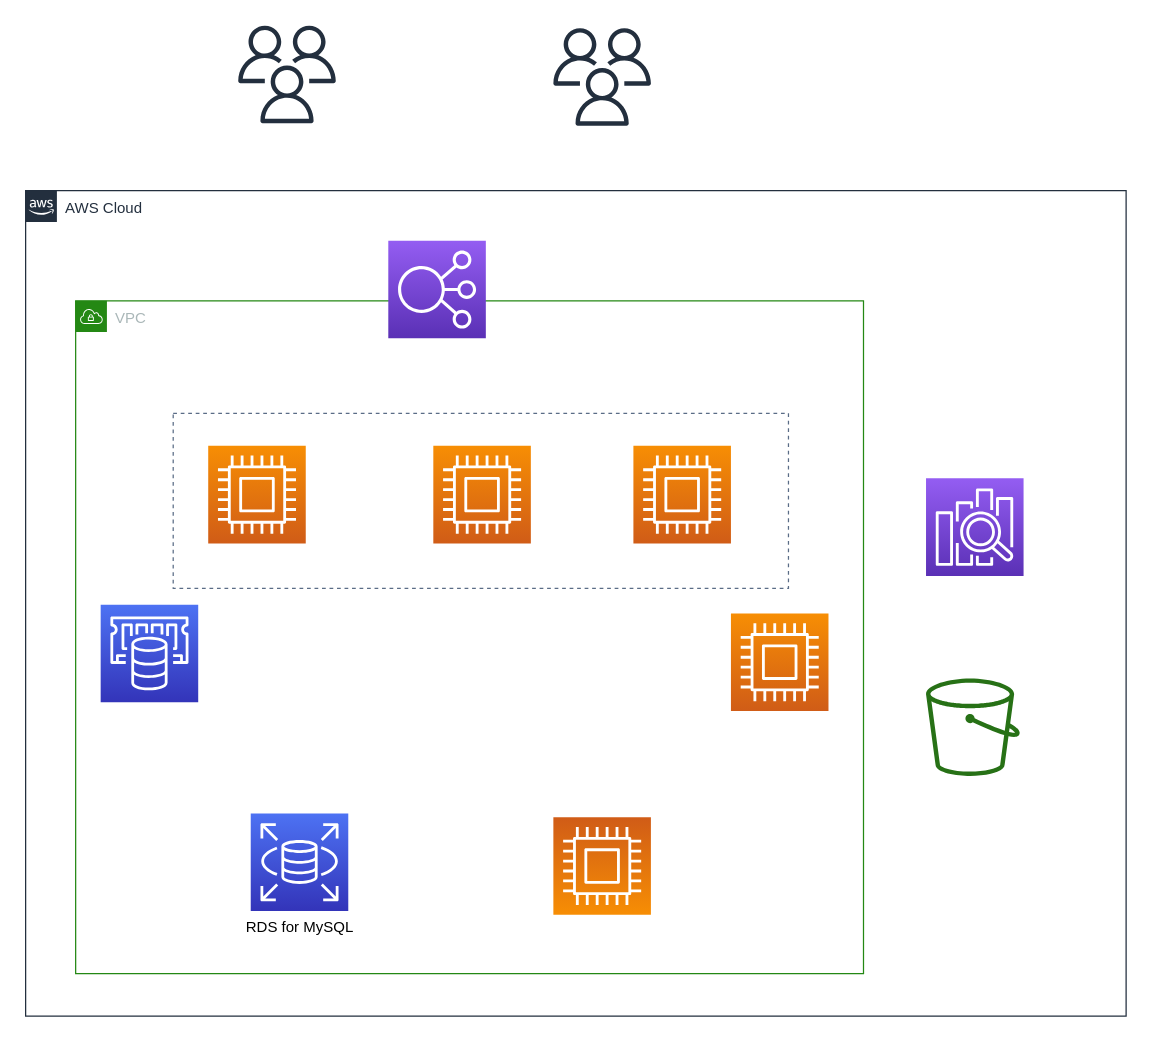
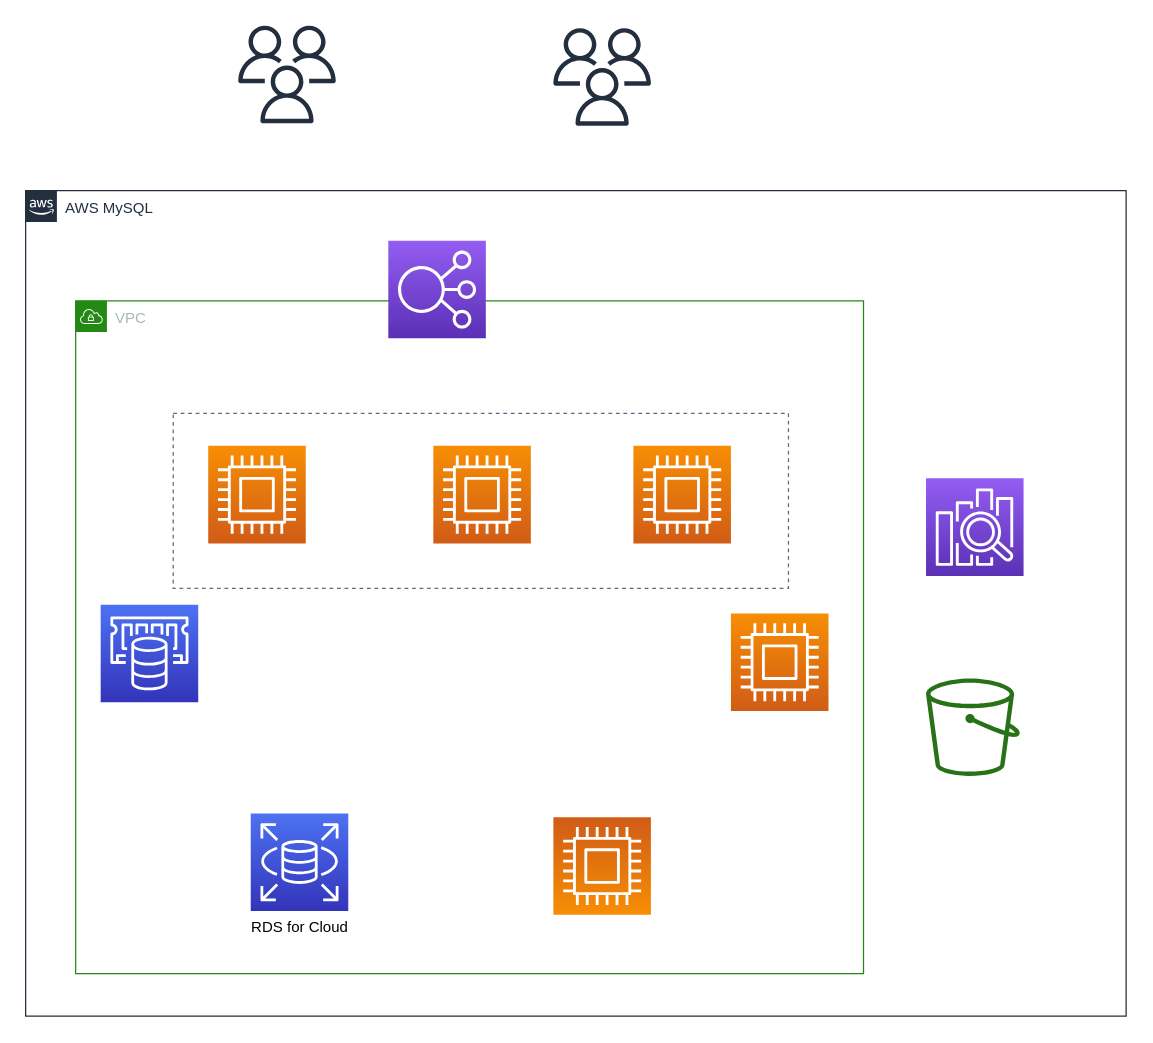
(100, 208) -> (101, 208)
(300, 927) -> (300, 927)
